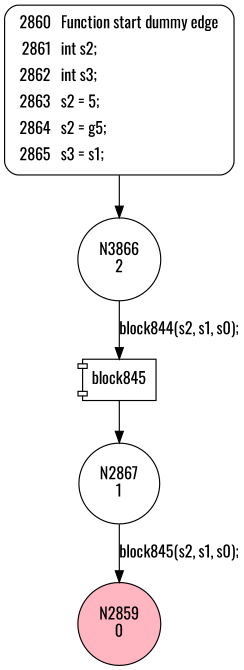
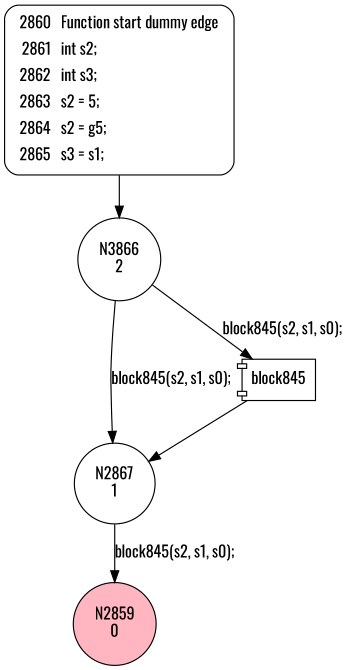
(180, 330) -> (283, 330)
none -> (111, 366)
